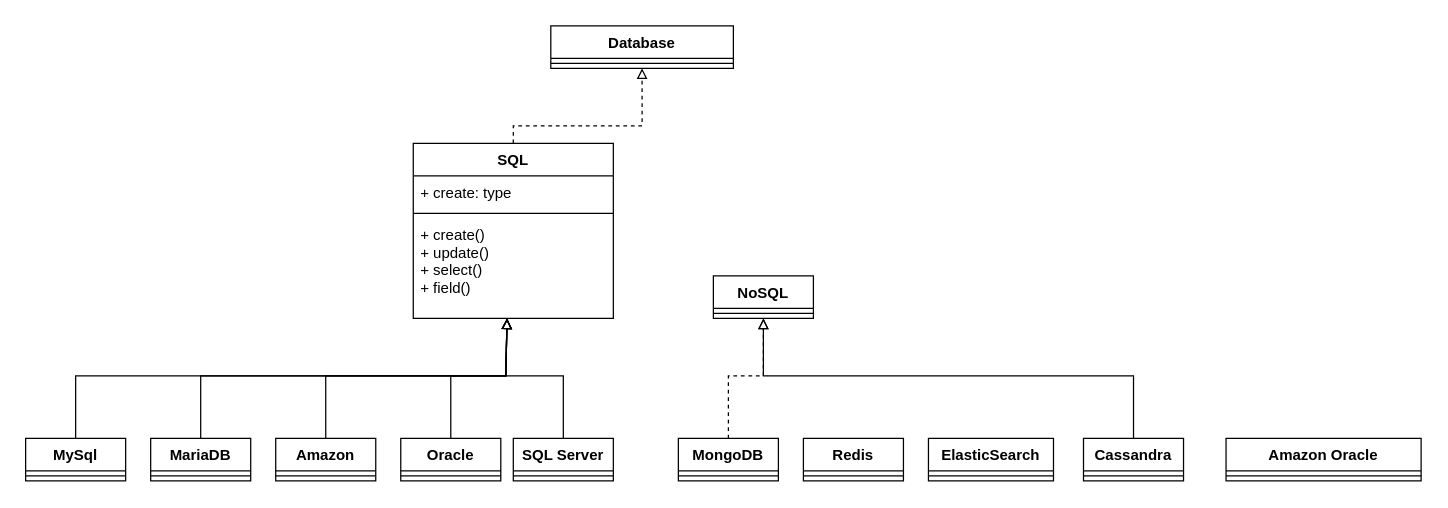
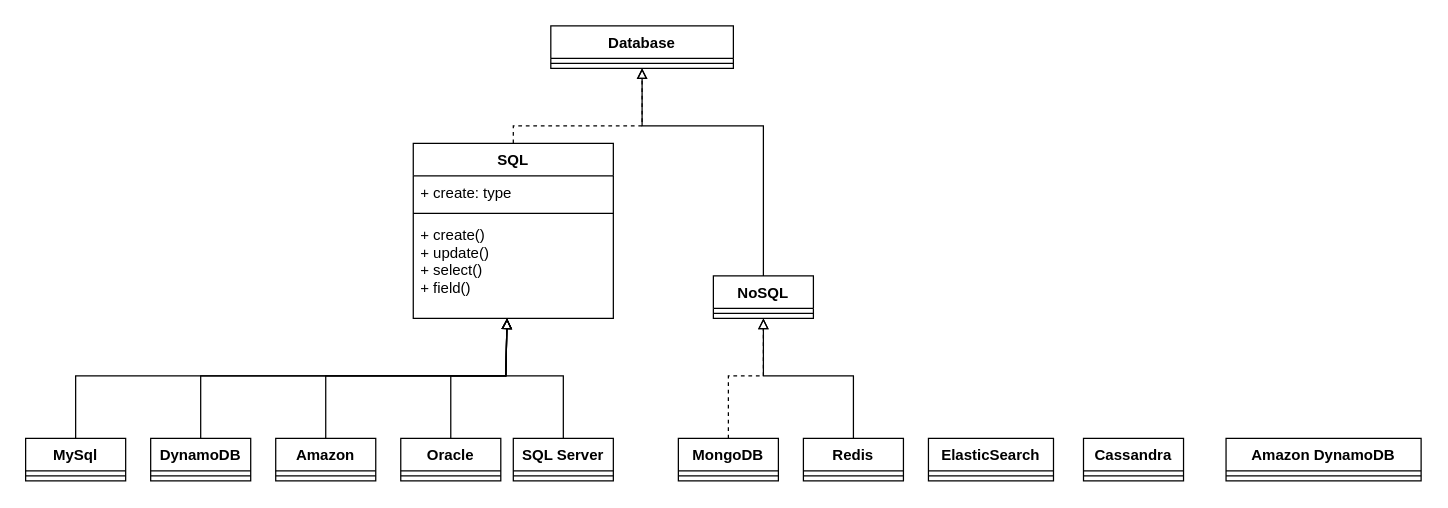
none -> (763, 141)
(1025, 376) -> none
none -> (853, 408)
(200, 455) -> (200, 455)
(1323, 455) -> (1323, 455)
